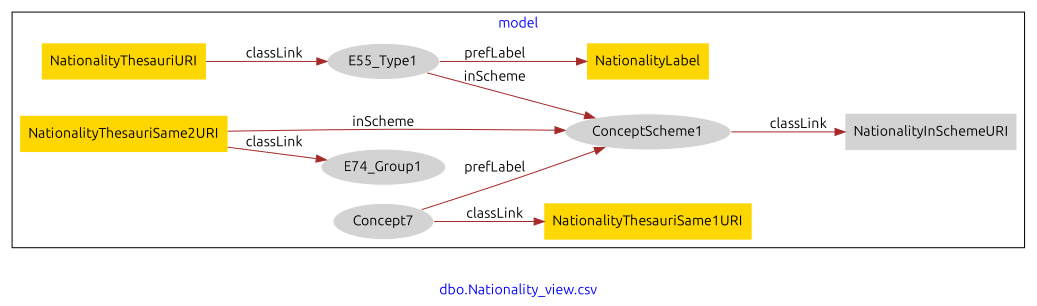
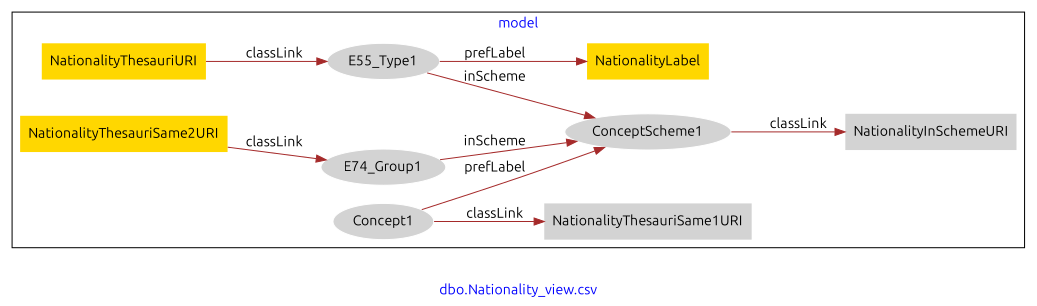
(391, 129) -> (503, 151)
(383, 222) -> (383, 222)
(648, 222) -> (648, 222)
